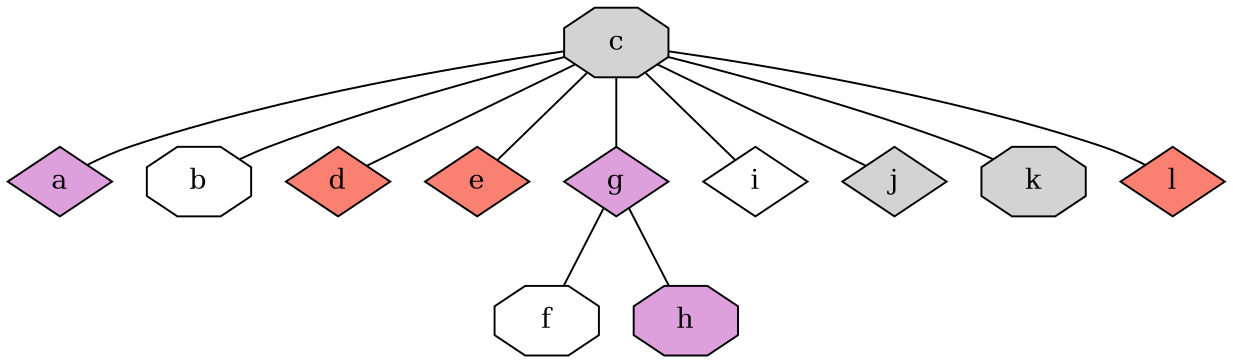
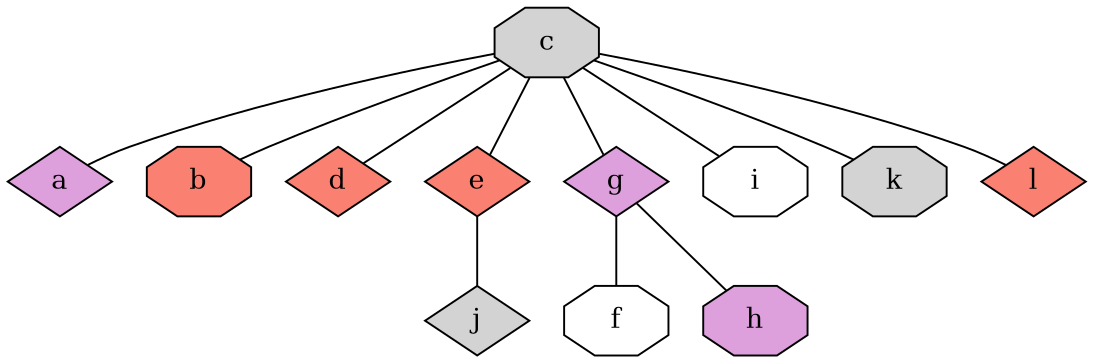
(761, 115) -> (477, 251)
(199, 182) -> (199, 182)
(755, 182) -> (755, 182)
